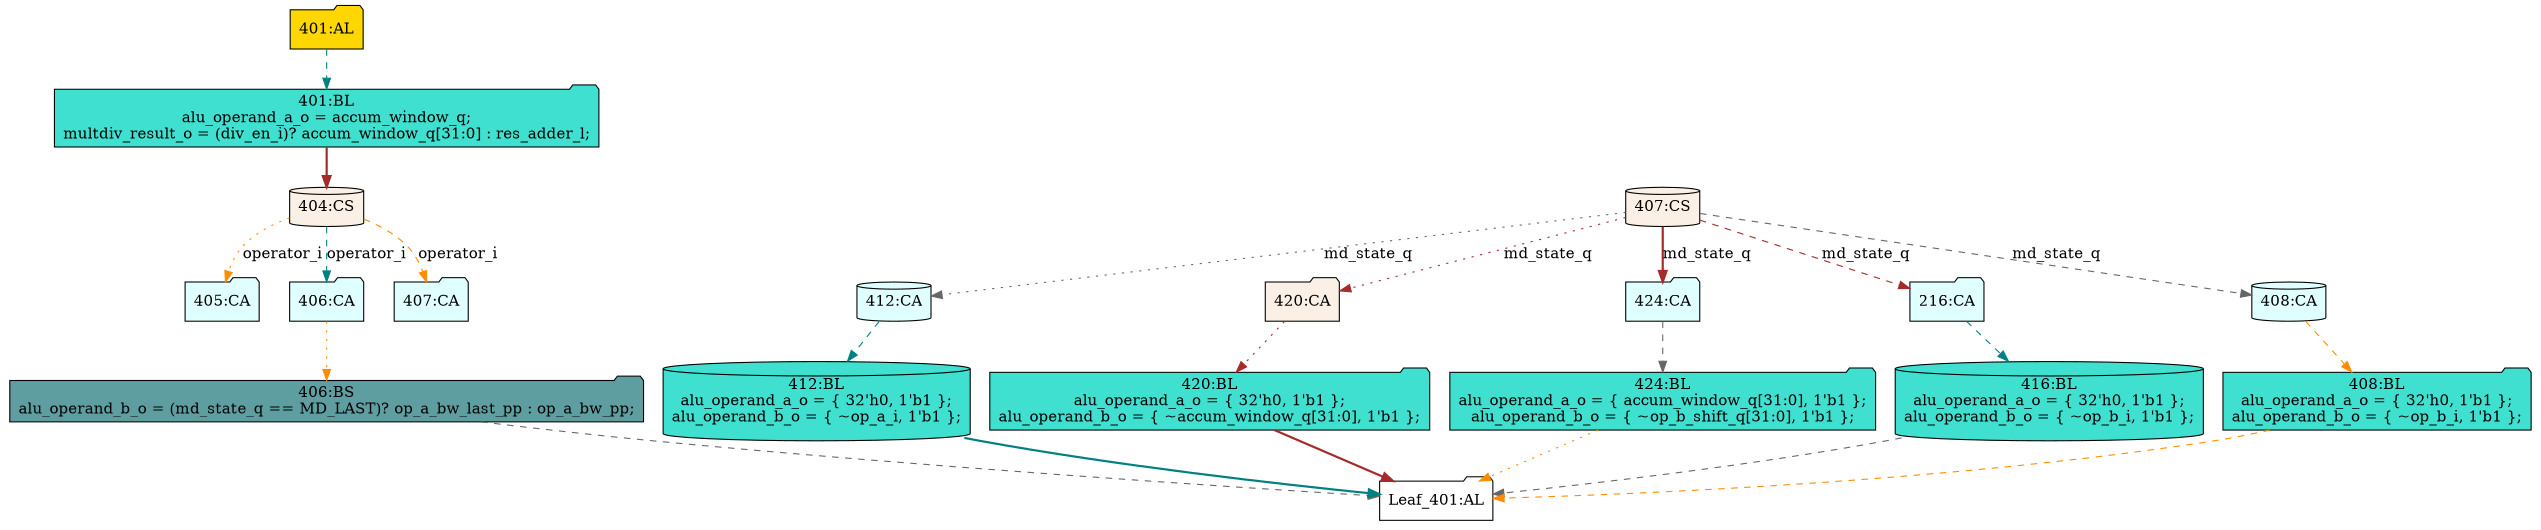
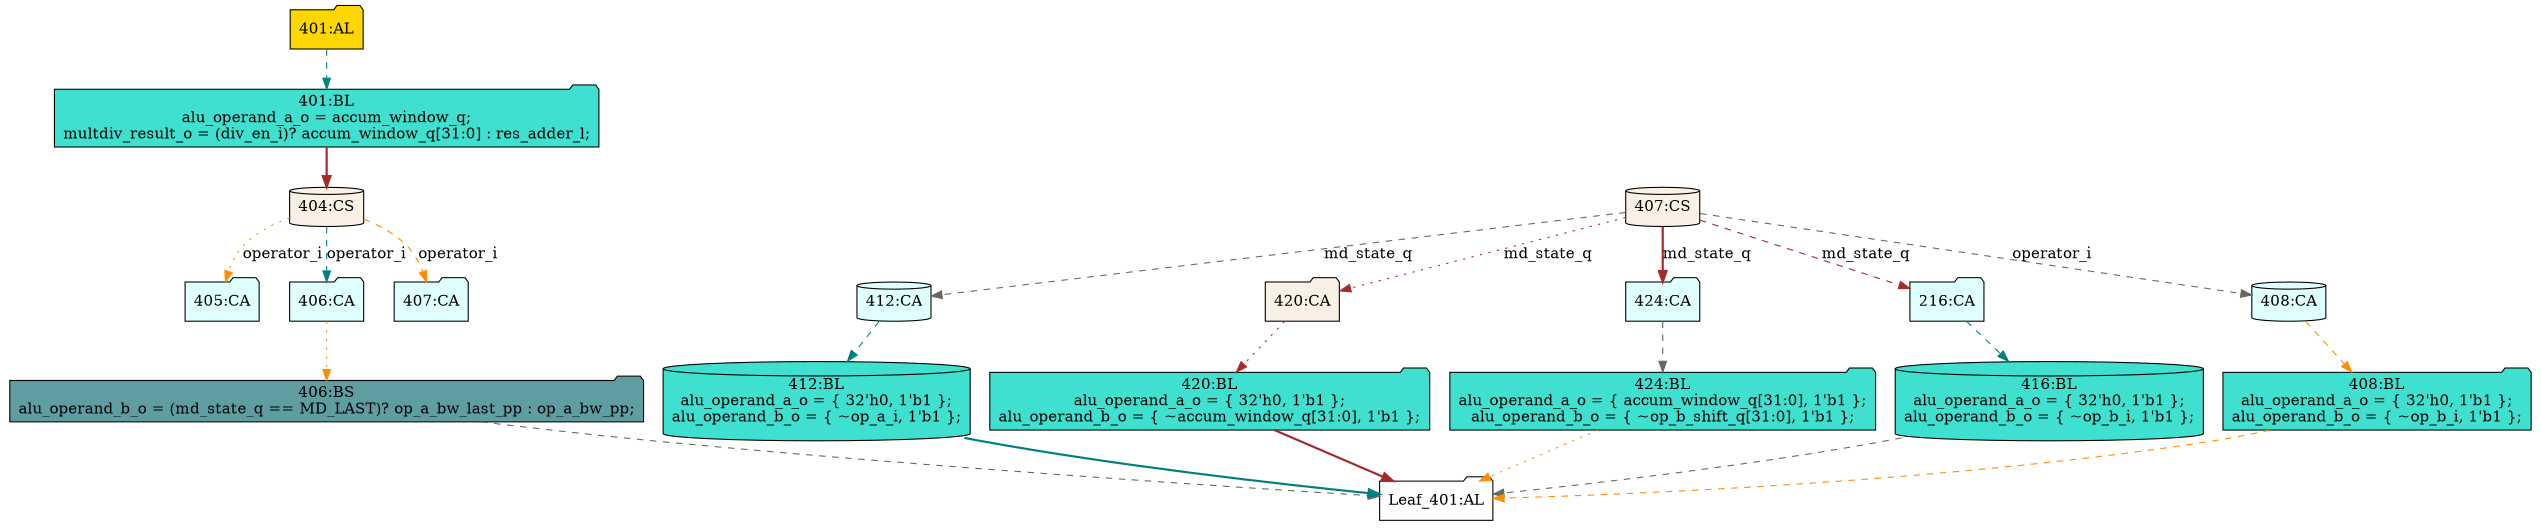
(1284, 254) -> (1284, 254)
(2057, 254) -> (2052, 254)
